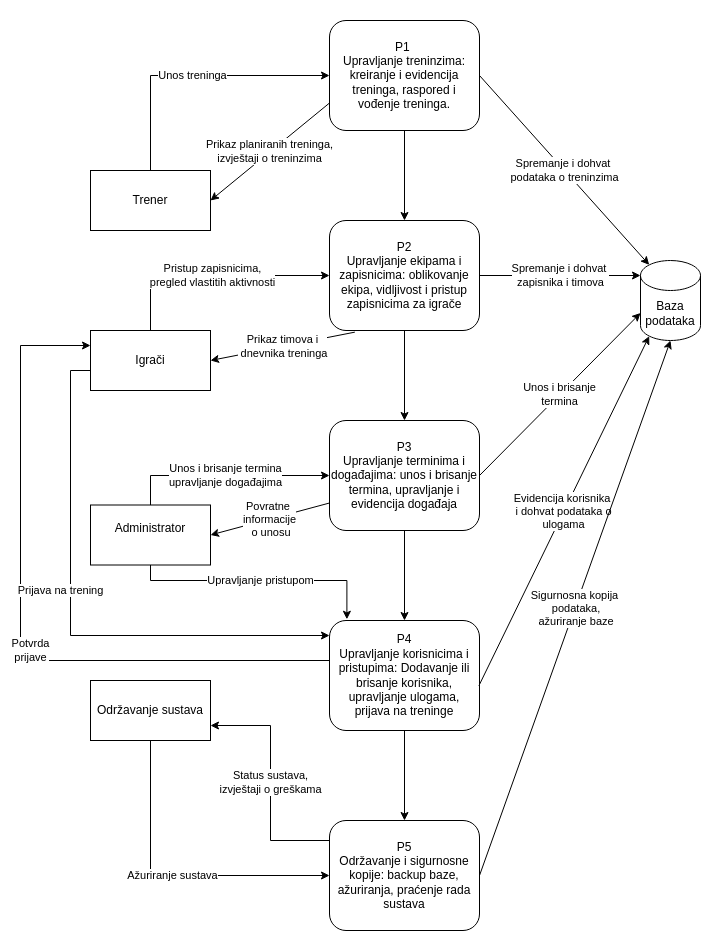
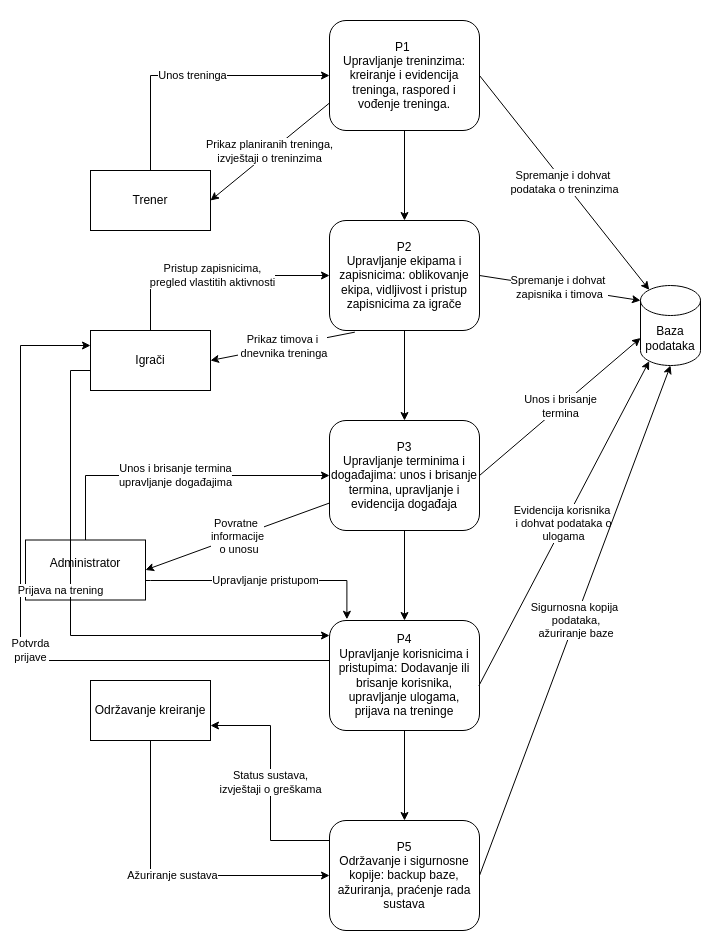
(671, 301) -> (671, 326)
(151, 535) -> (86, 570)
(151, 711) -> (151, 711)
